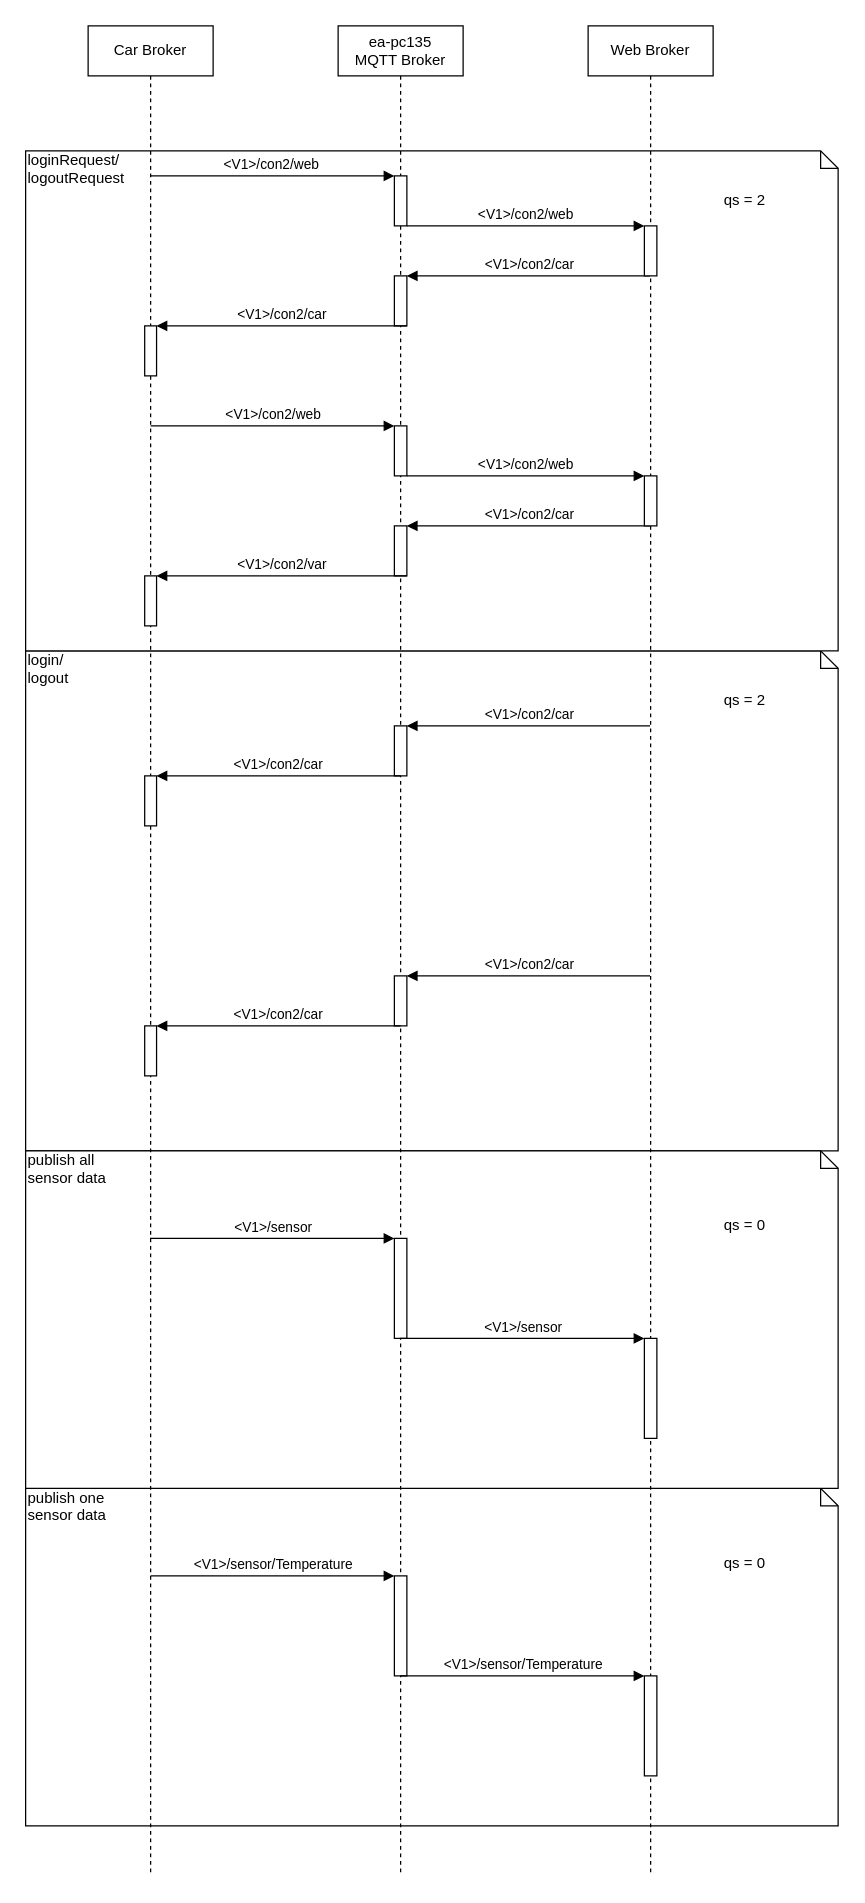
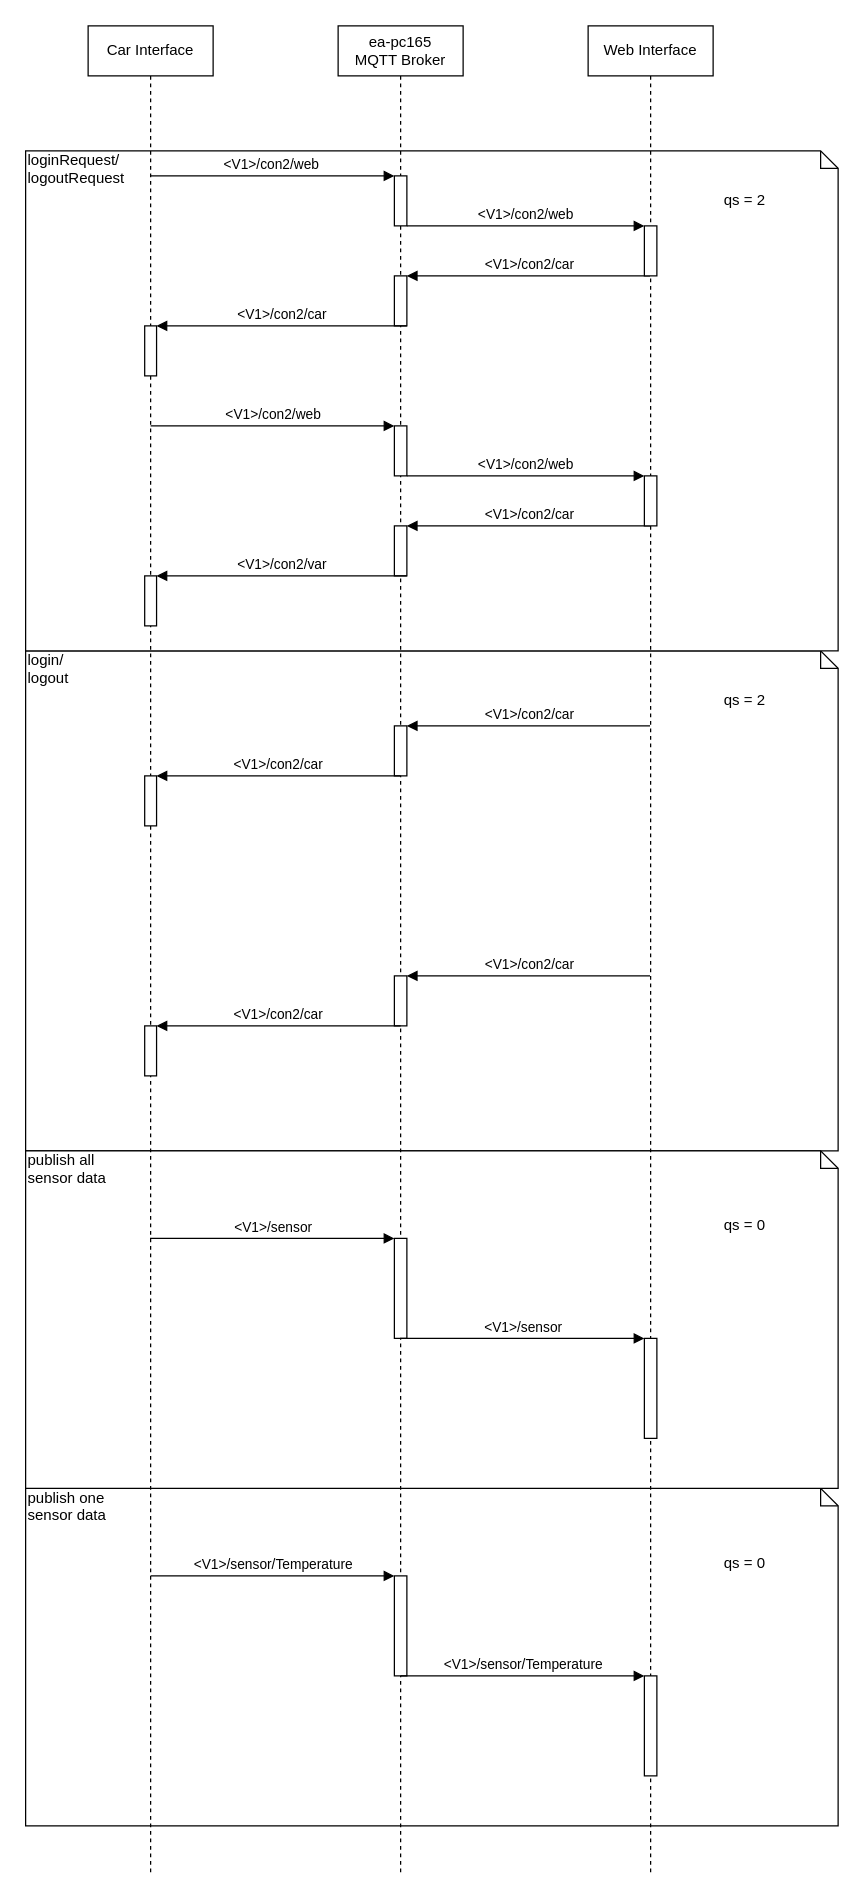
(151, 51) -> (151, 51)
(401, 51) -> (401, 51)
(651, 51) -> (651, 51)
